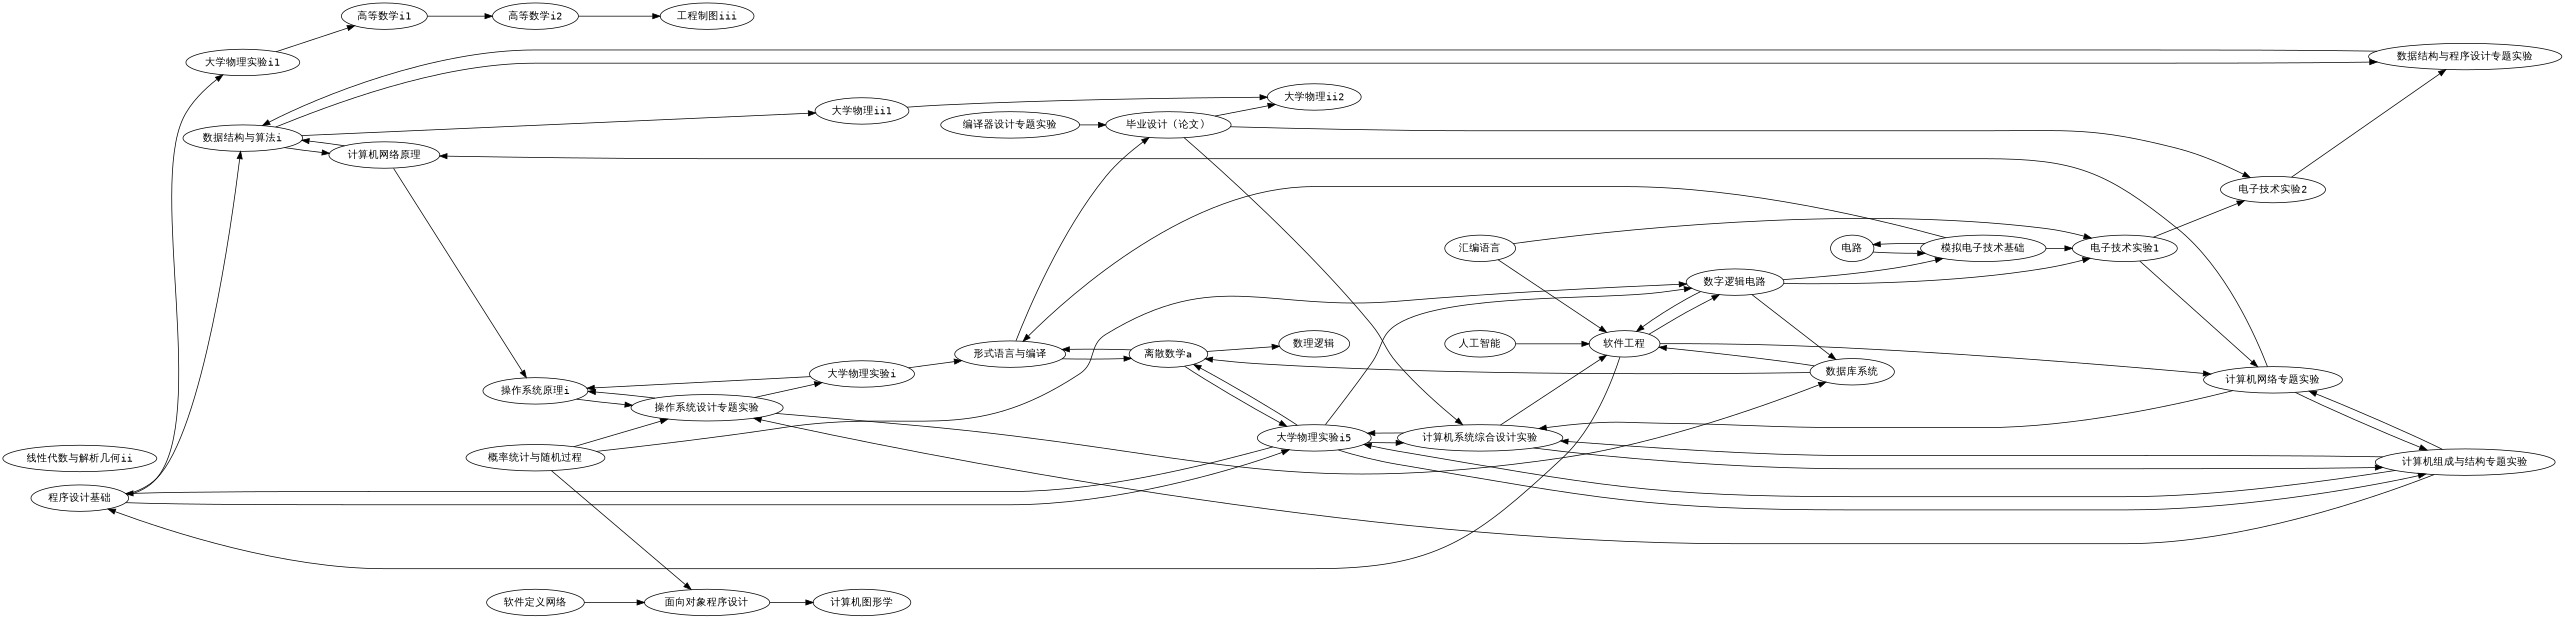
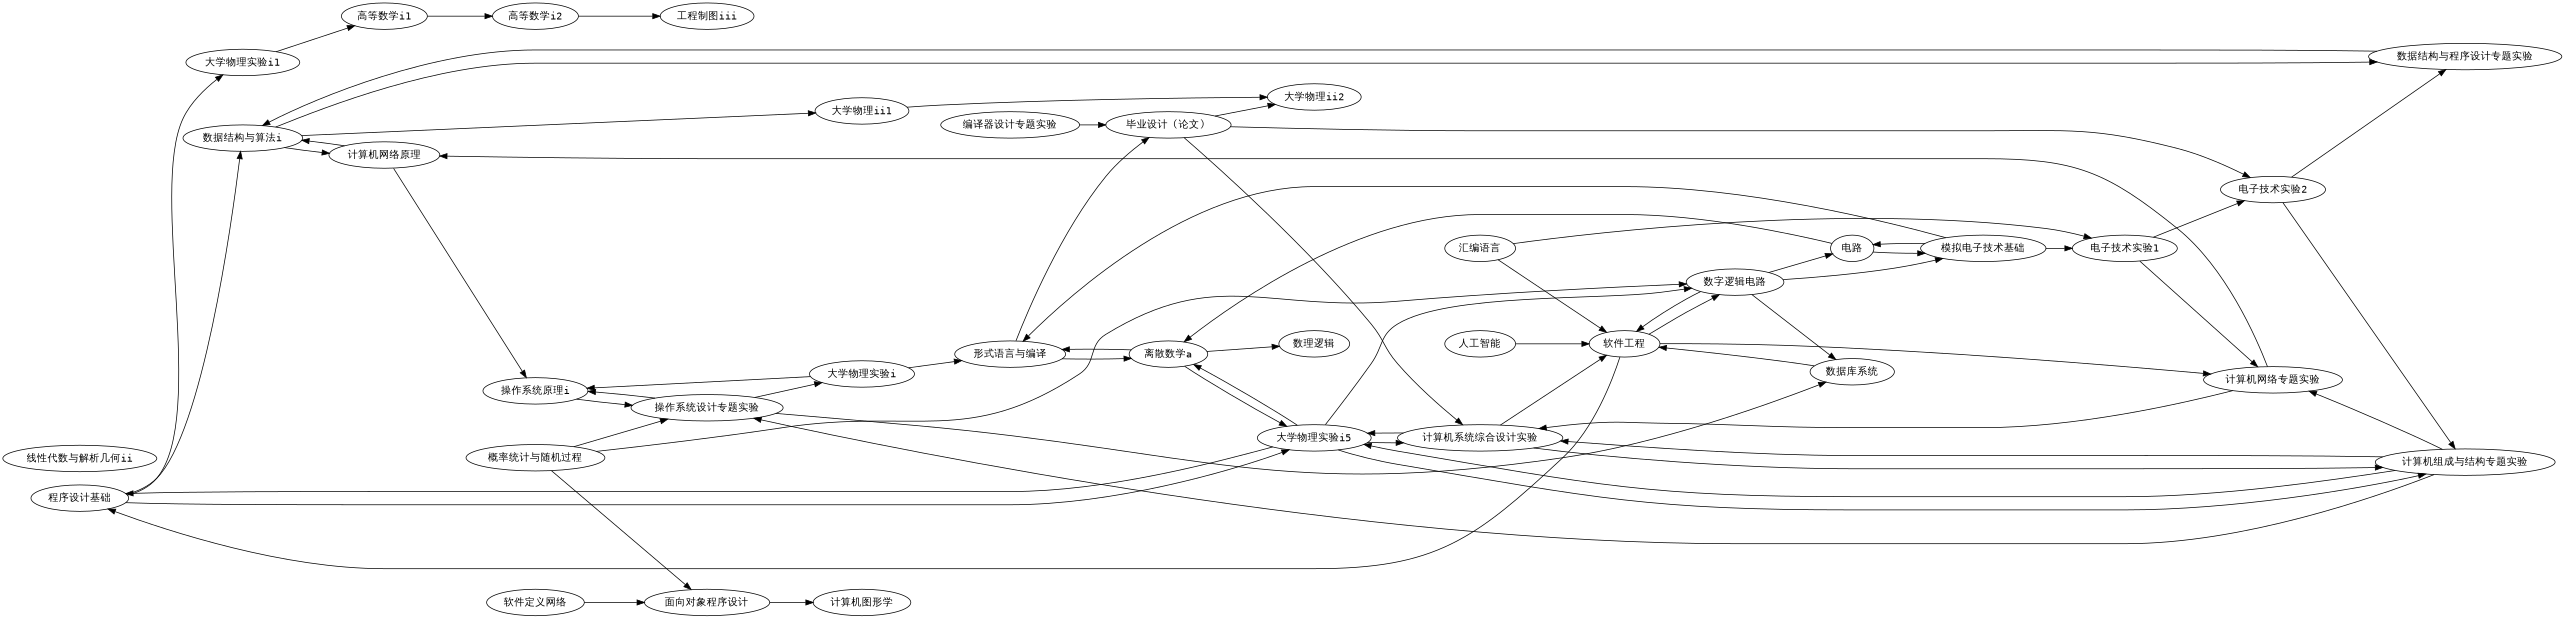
(1934, 280) -> (1797, 264)
(1511, 373) -> (1497, 215)
(2357, 421) -> (2367, 323)
